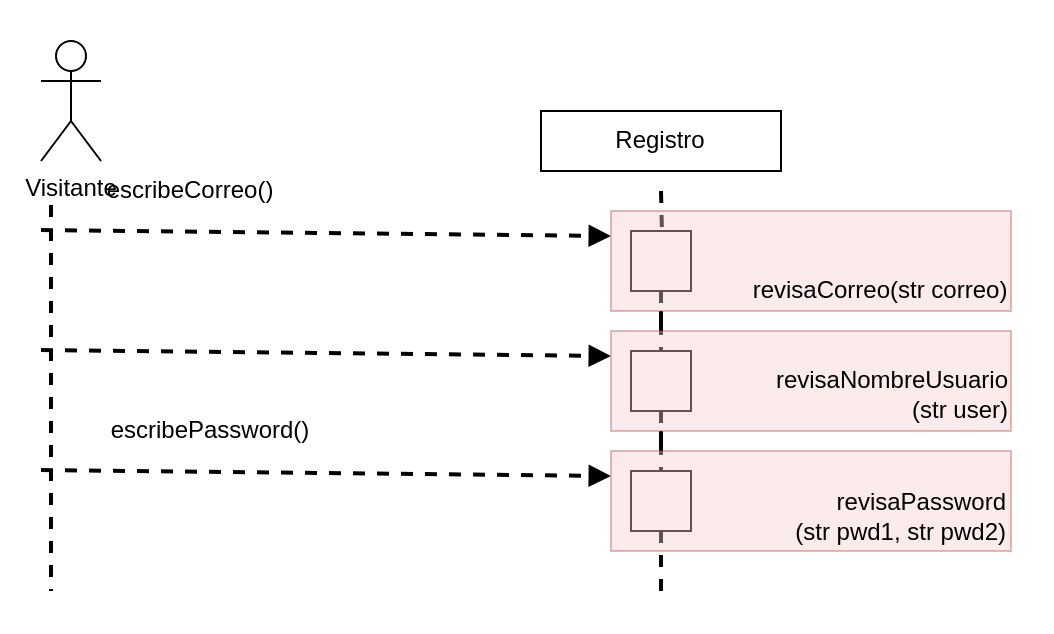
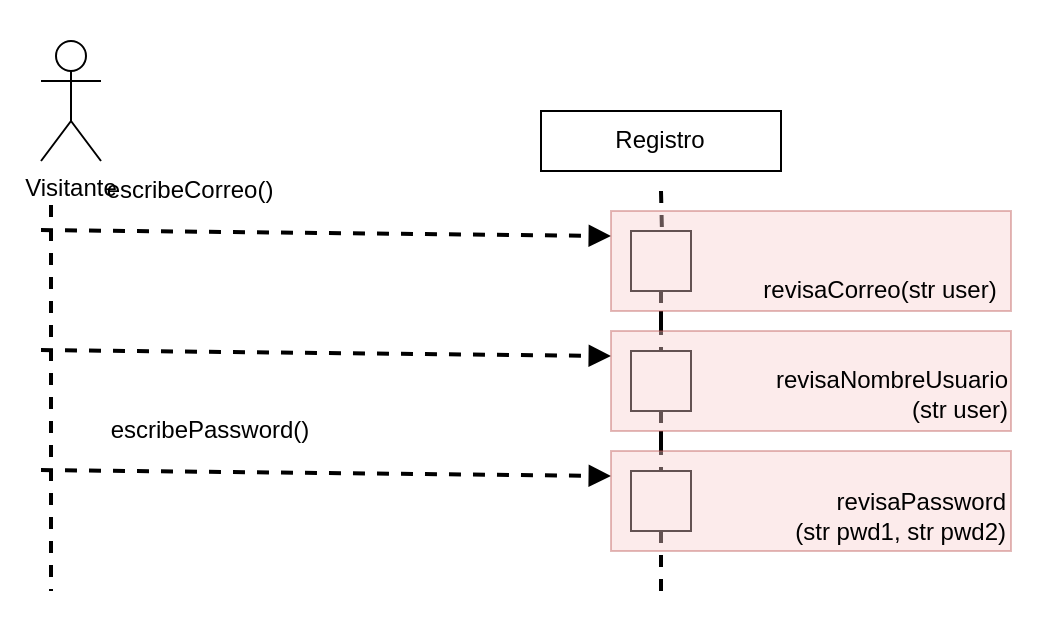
(811, 261) -> (811, 261)
